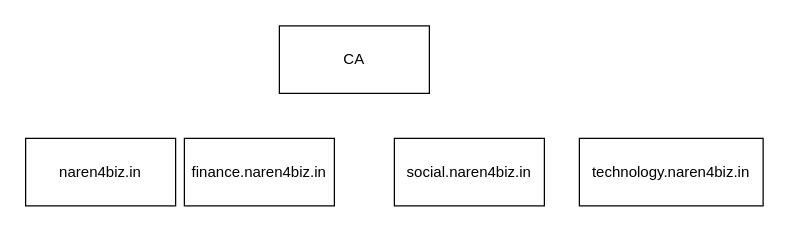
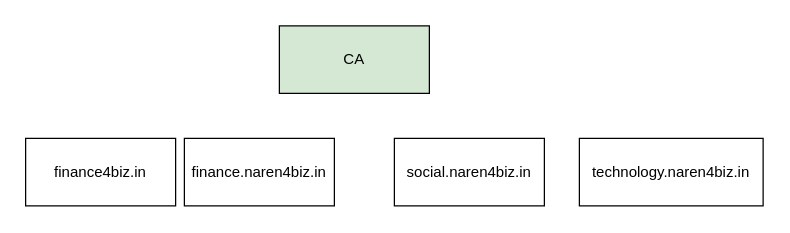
(354, 59) -> (354, 59)
(101, 172) -> (101, 172)
